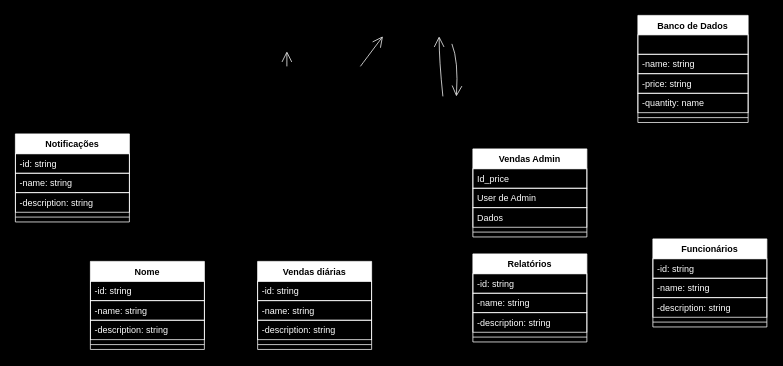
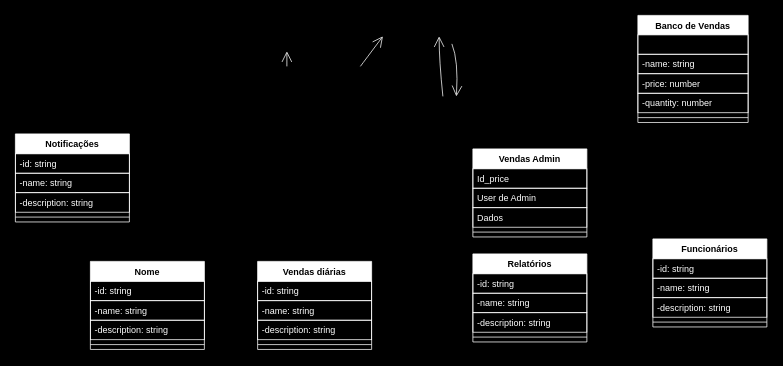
(693, 26) -> (693, 26)
(673, 84) -> (674, 84)
(676, 103) -> (681, 103)
